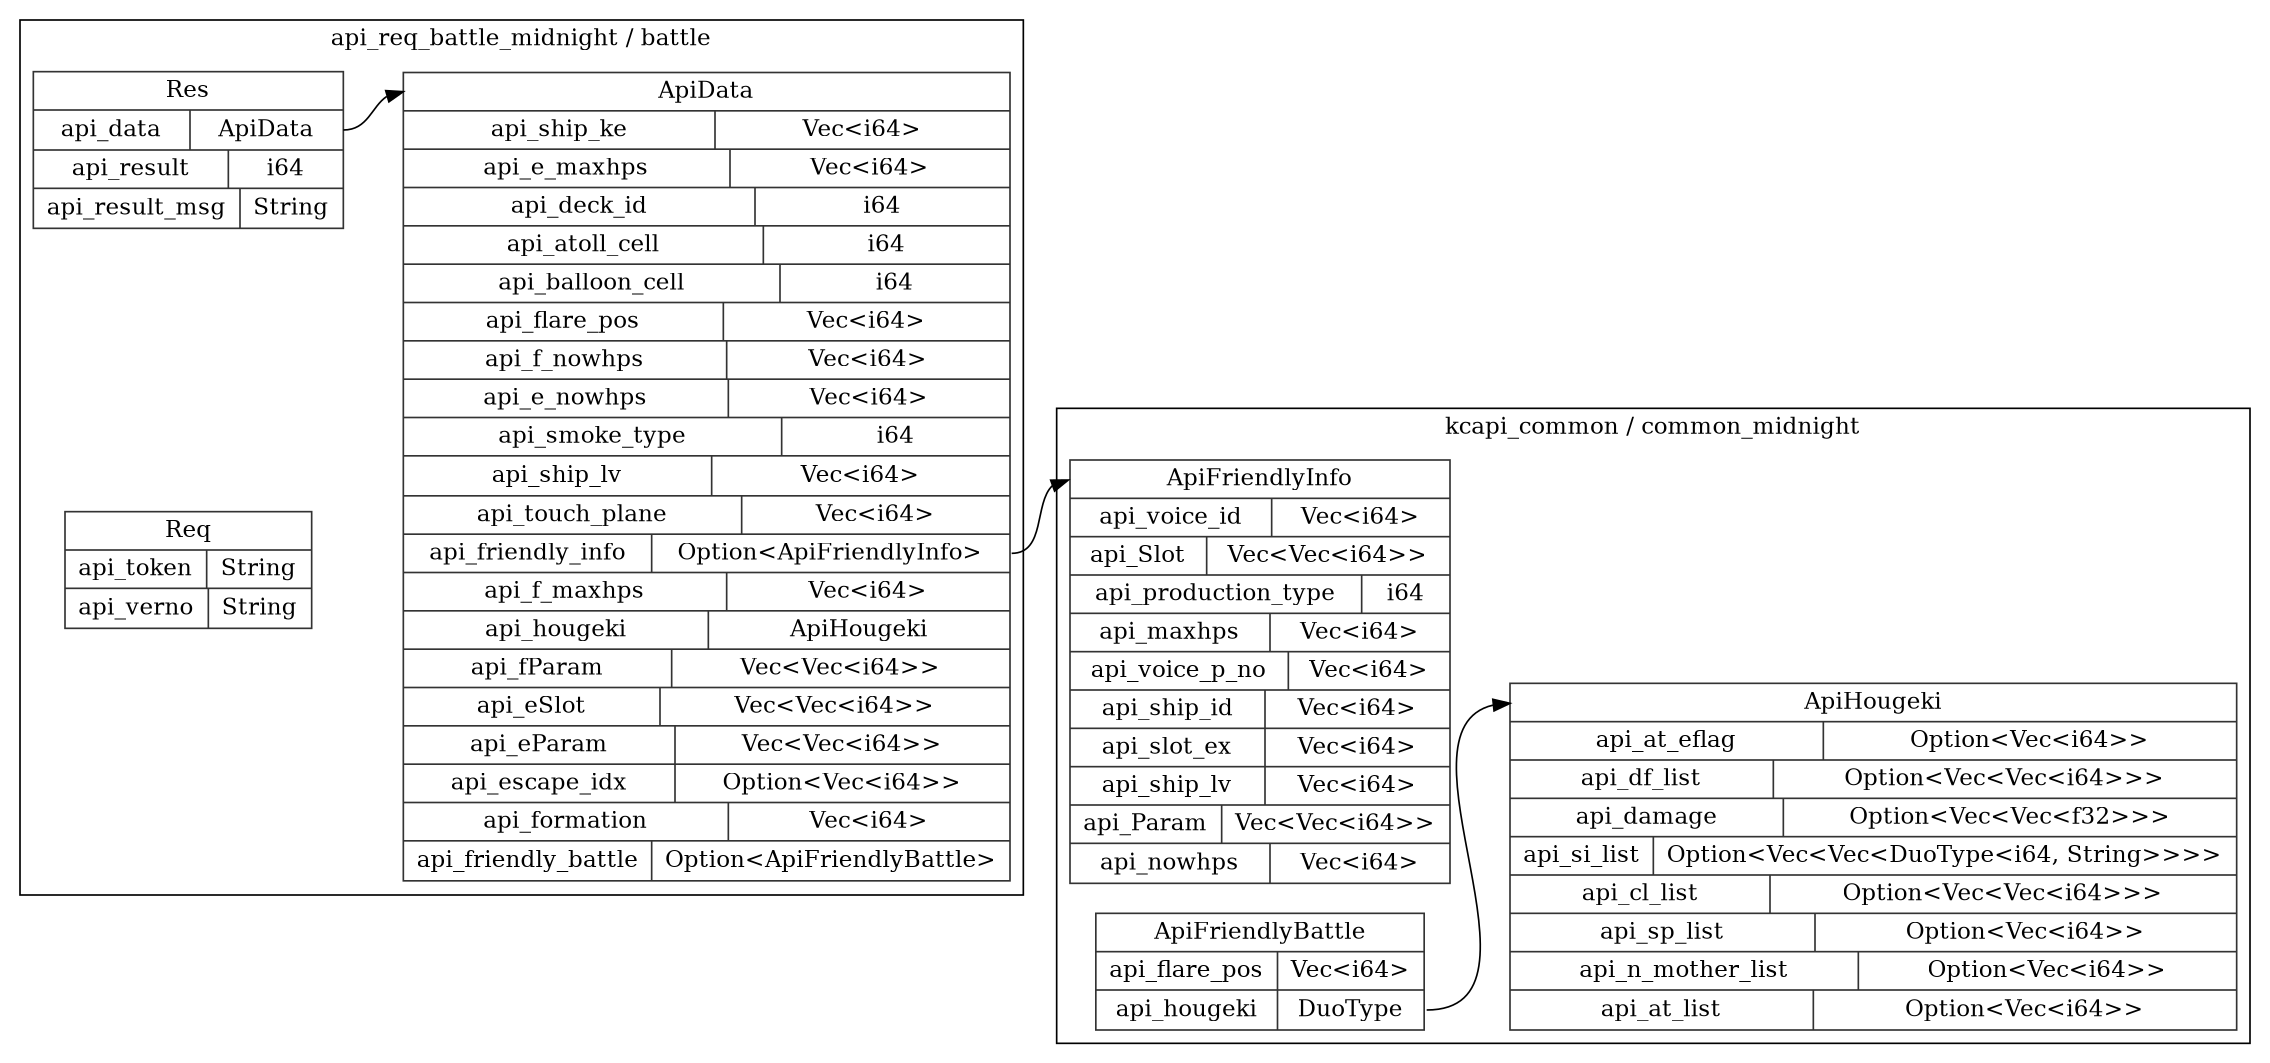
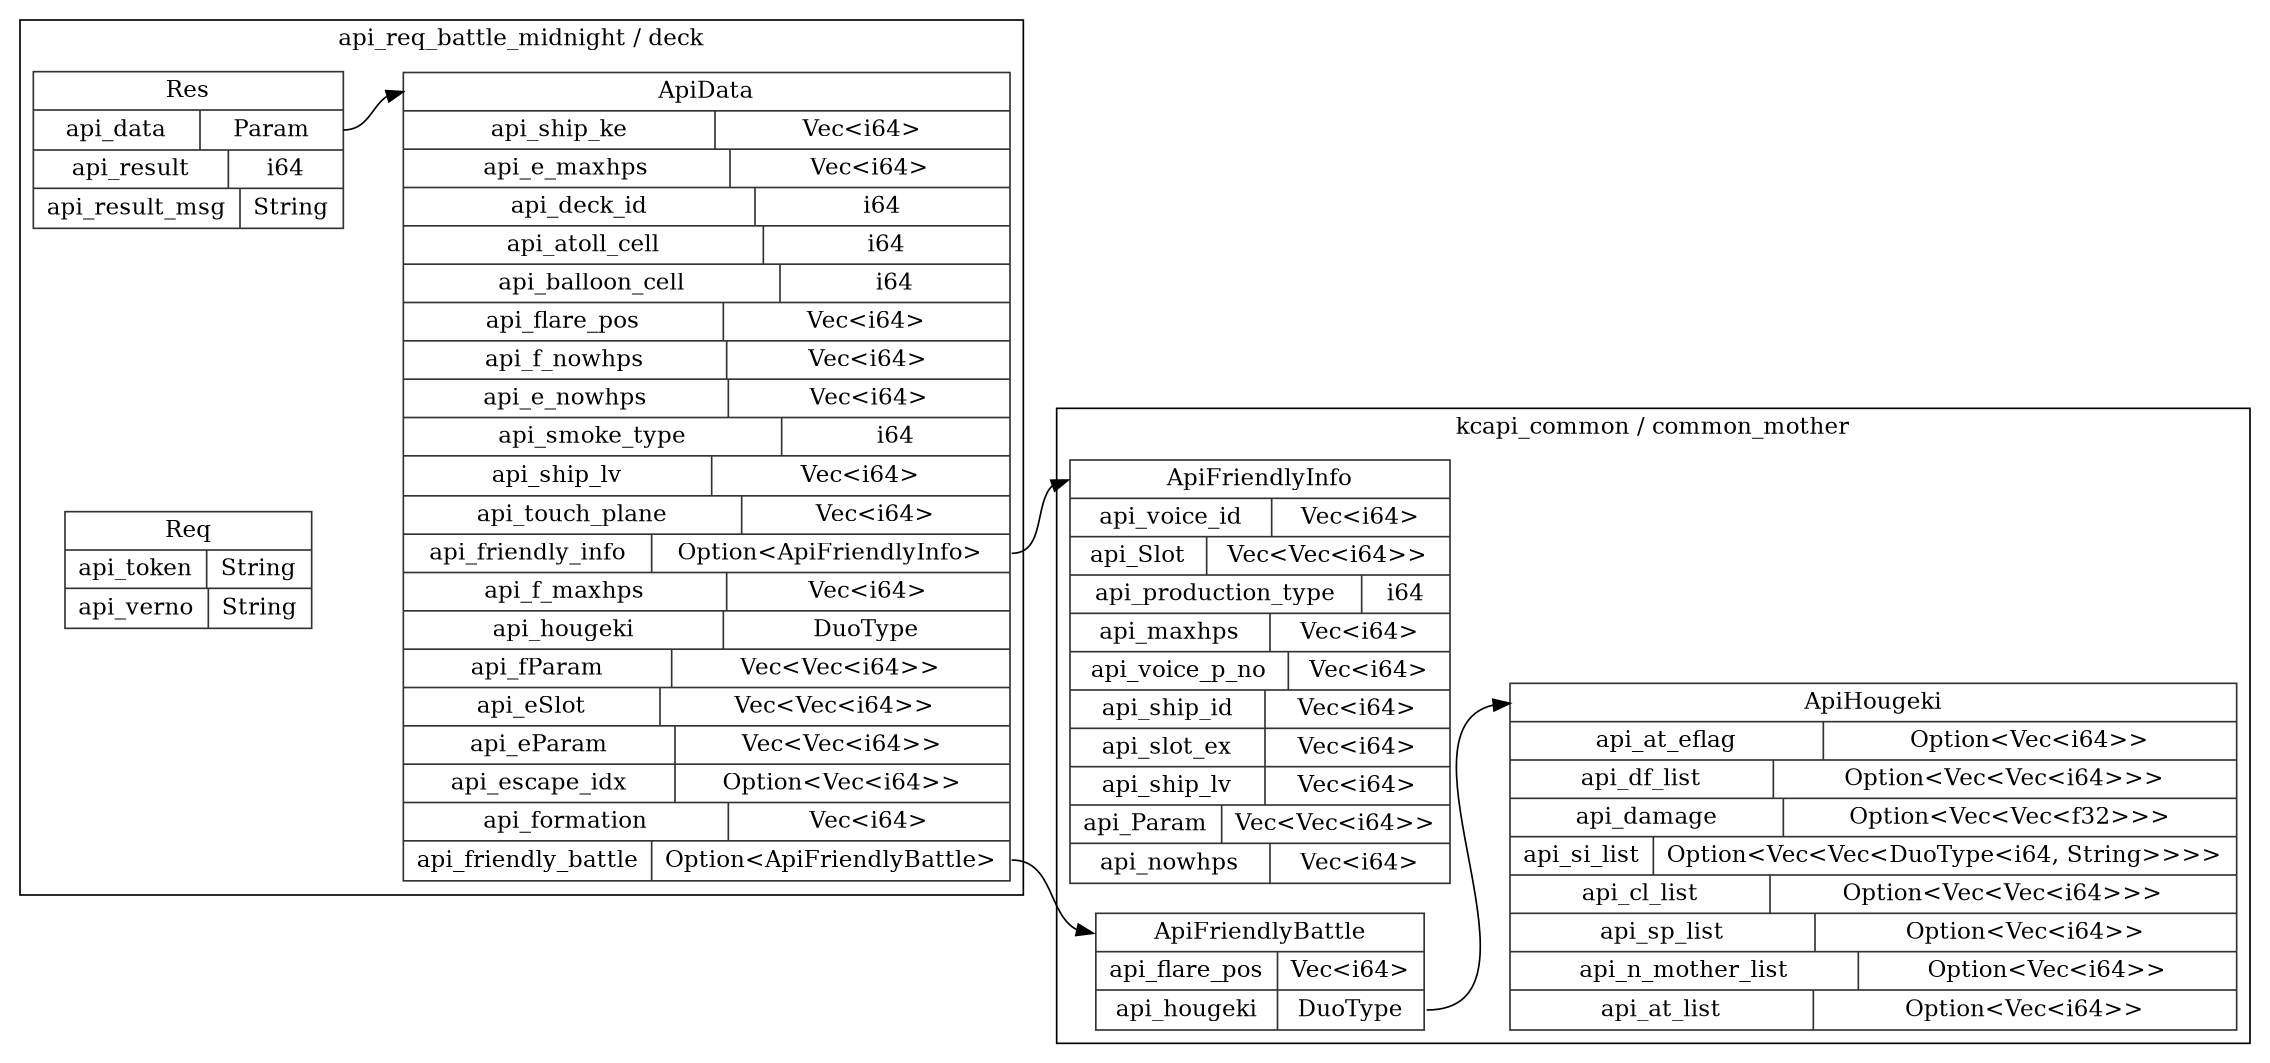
(522, 39) -> (522, 39)
(267, 129) -> (272, 129)
(1653, 428) -> (1653, 428)
(859, 629) -> (867, 629)
none -> (1047, 885)
